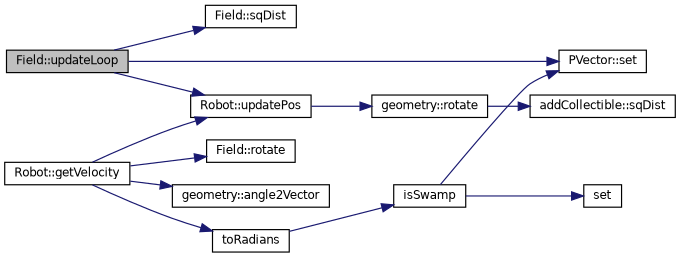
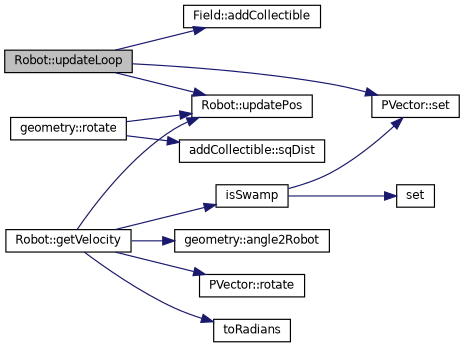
(251, 17) -> (252, 17)
(67, 61) -> (68, 61)
(336, 106) -> (153, 118)
(251, 151) -> (252, 286)
(251, 196) -> (252, 241)
(336, 220) -> (160, 218)
